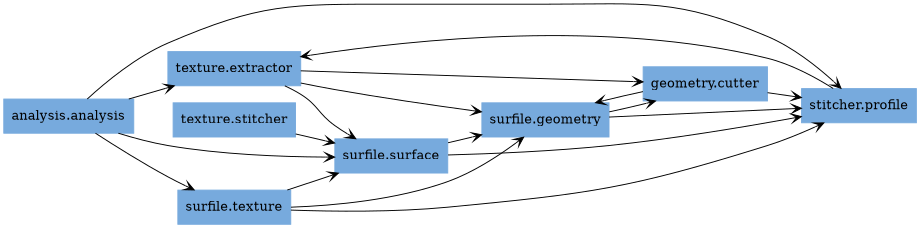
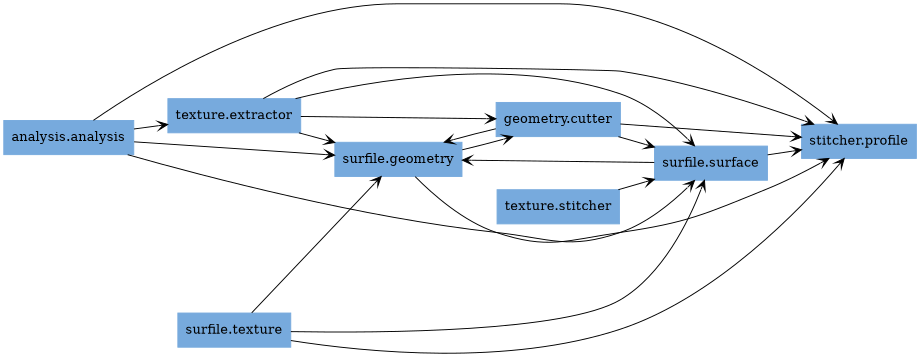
(575, 36) -> (534, 69)
none -> (632, 141)
(140, 161) -> (230, 148)
